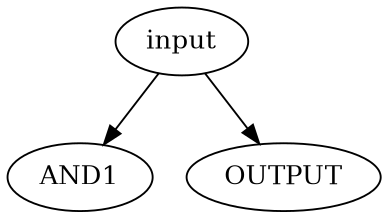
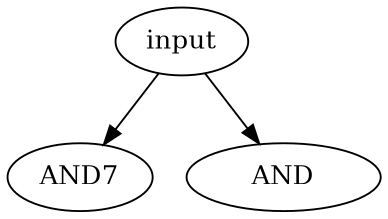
(80, 177) -> (80, 177)
(284, 177) -> (284, 177)
